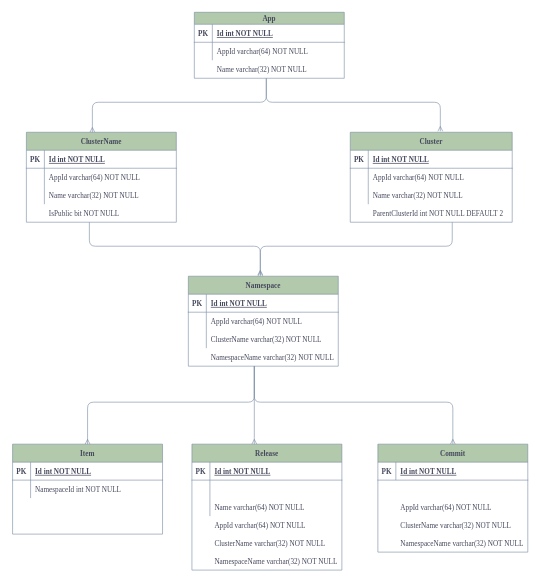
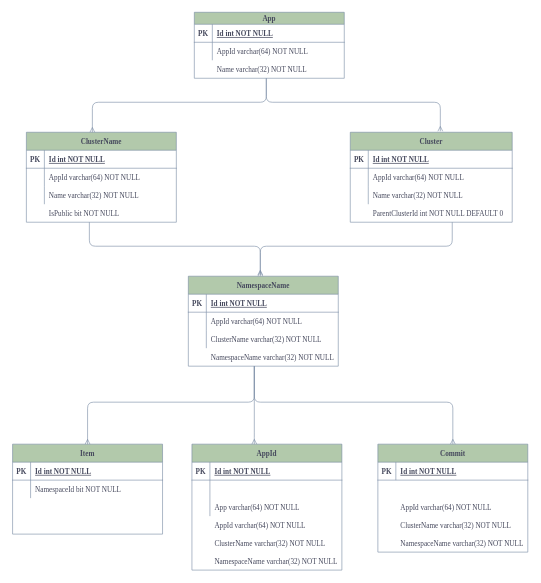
(443, 214) -> (443, 214)
(263, 286) -> (263, 286)
(266, 454) -> (266, 454)
(79, 490) -> (79, 490)
(262, 508) -> (260, 508)
